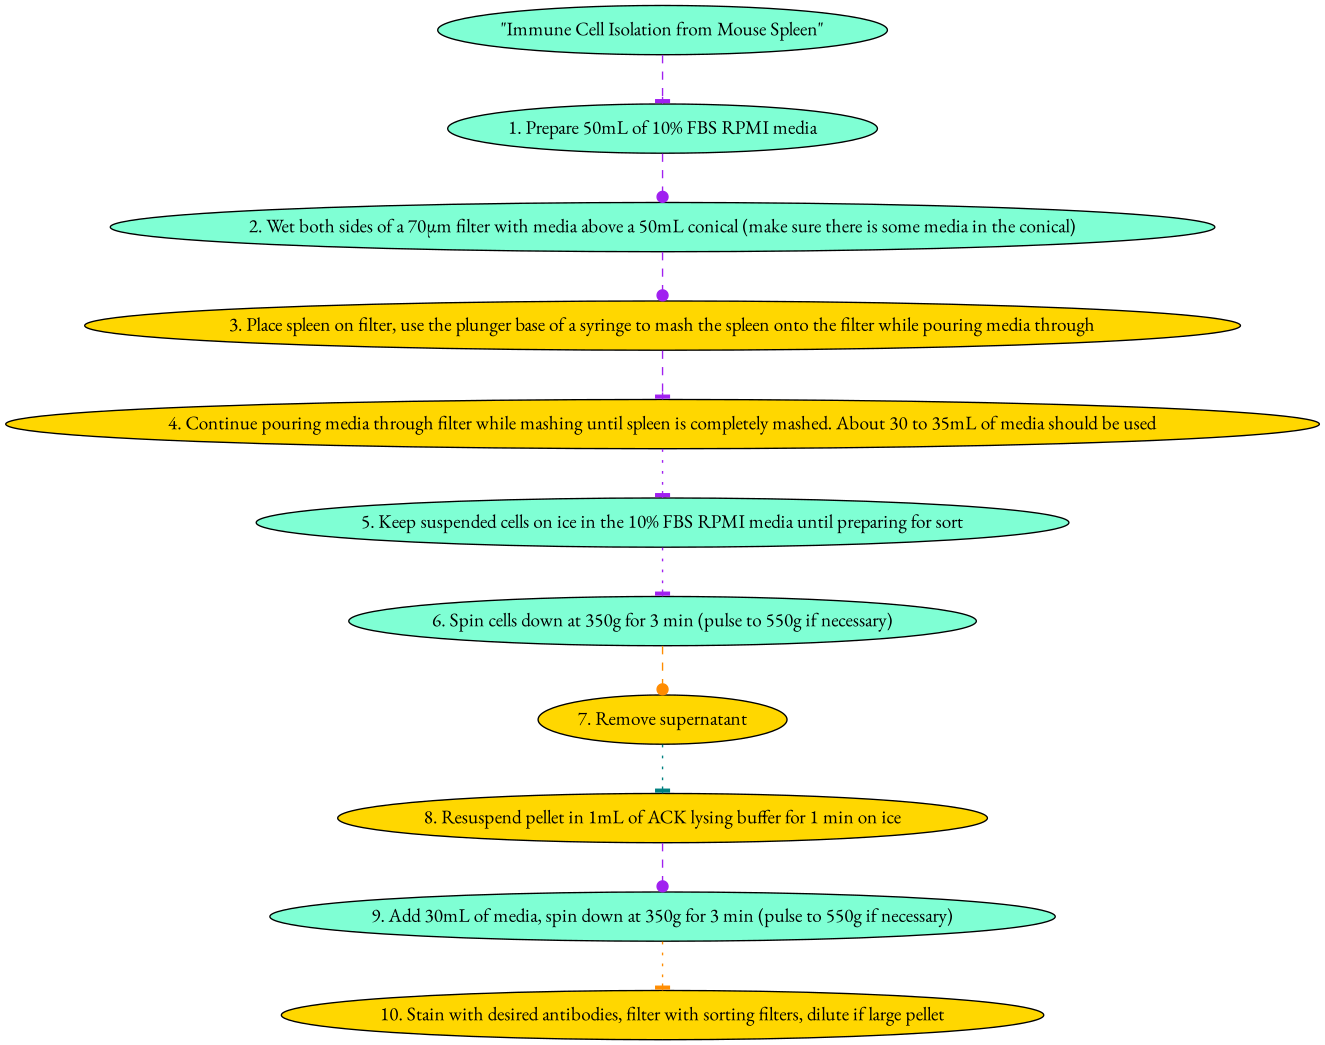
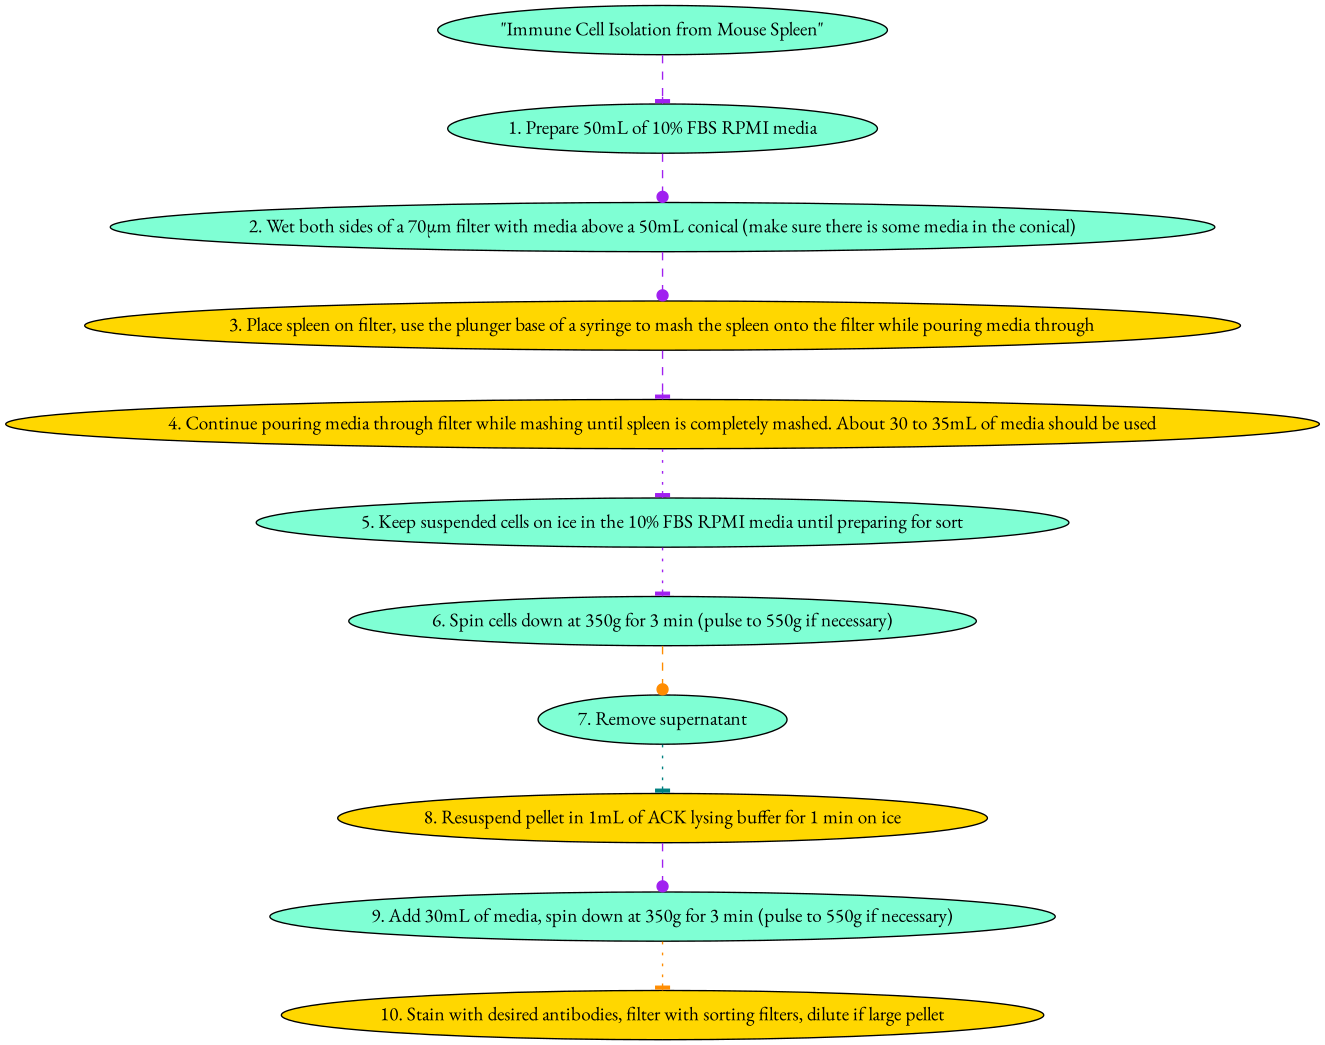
(663, 720) -> (663, 720)
